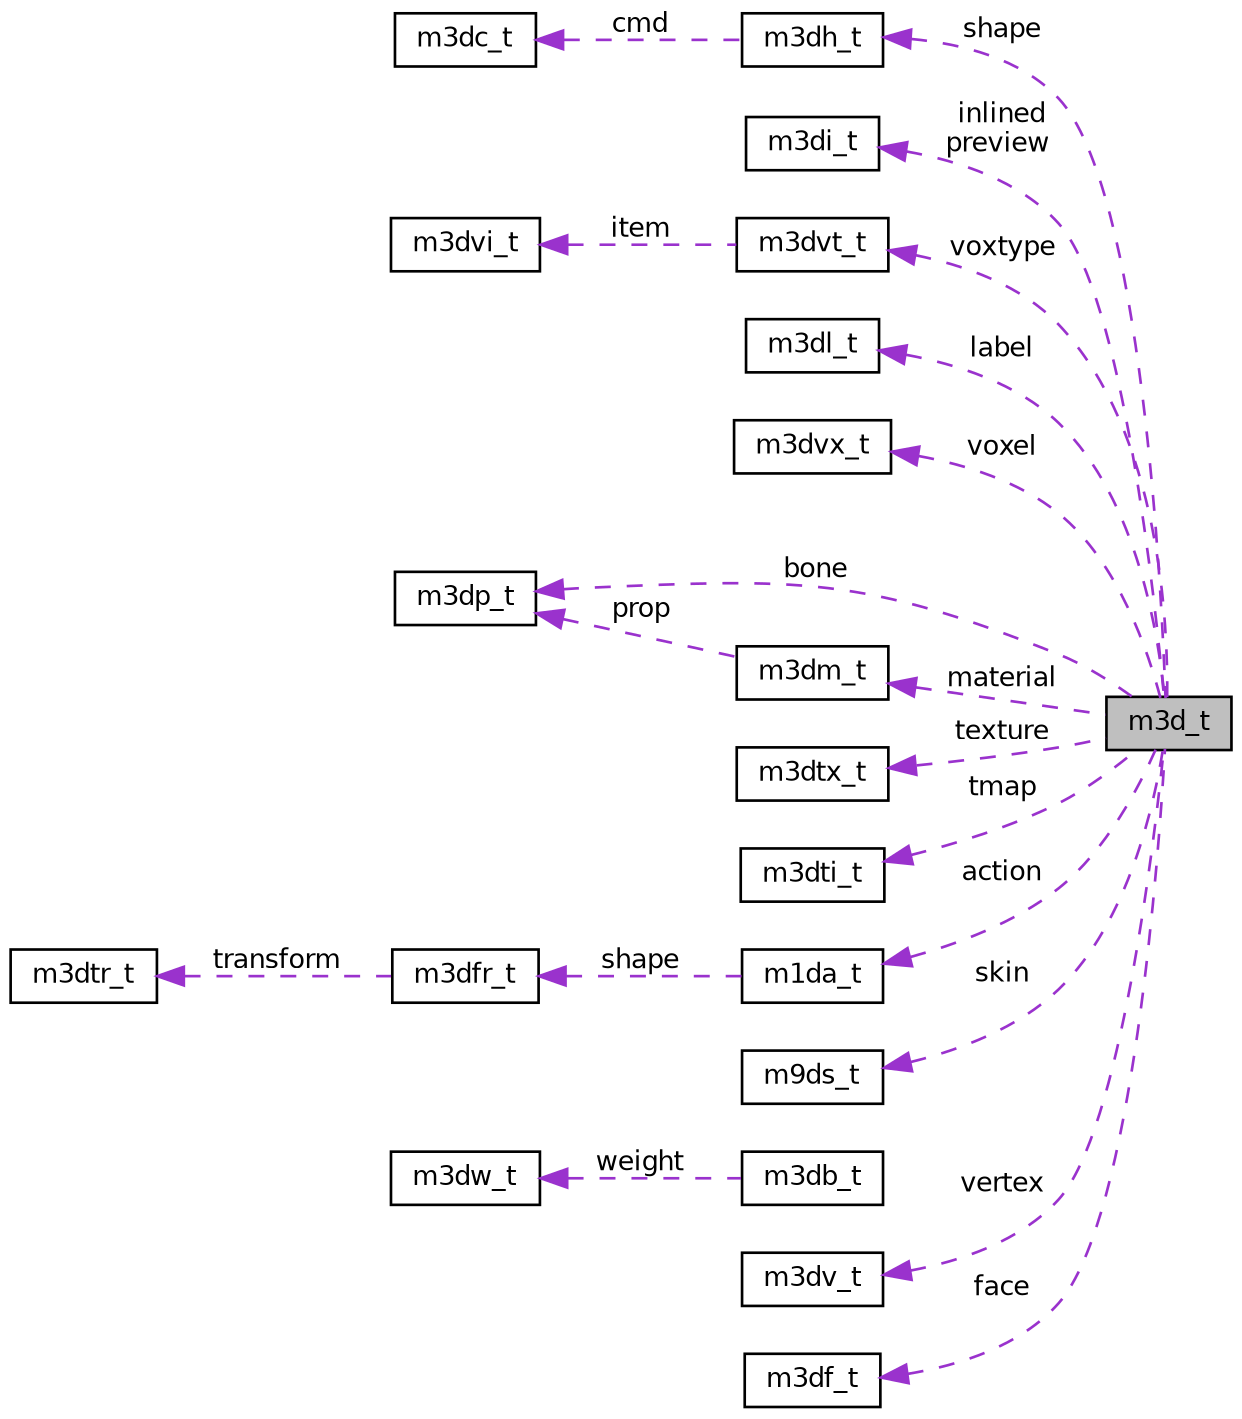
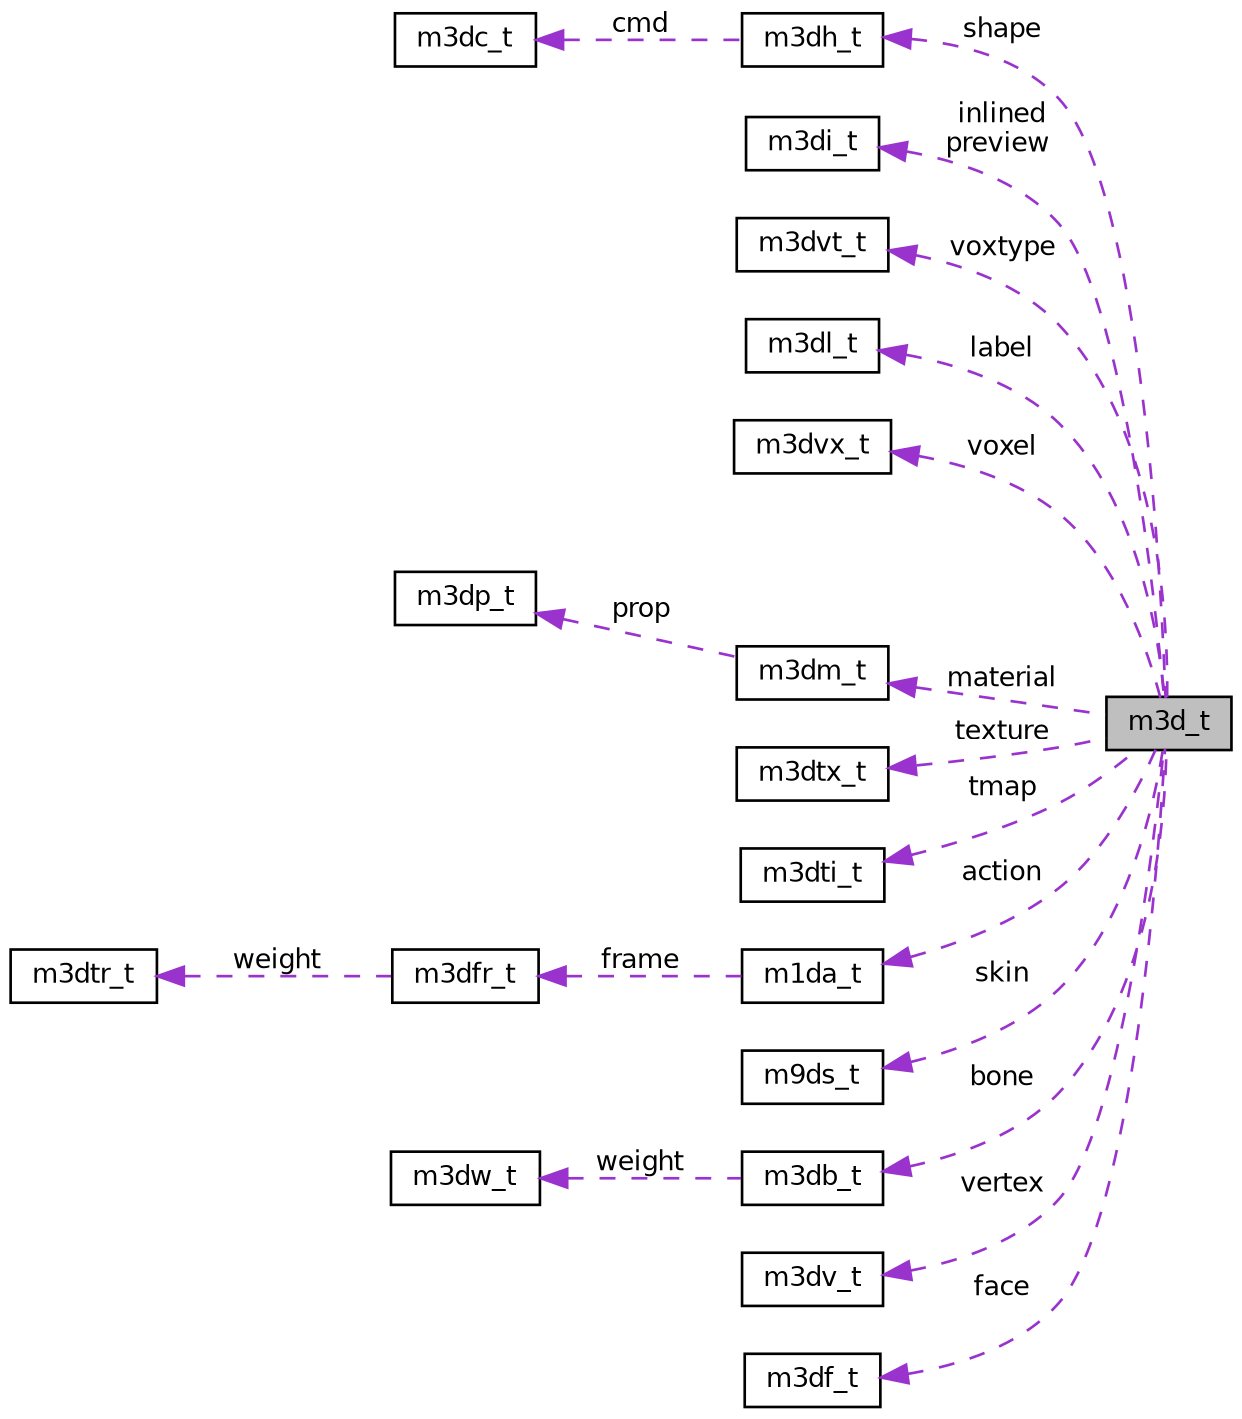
(465, 245) -> none
(859, 593) -> (1101, 1034)
(274, 961) -> (274, 961)
(637, 961) -> (637, 961)
